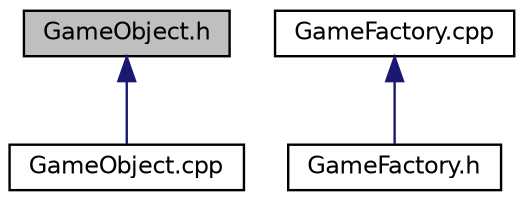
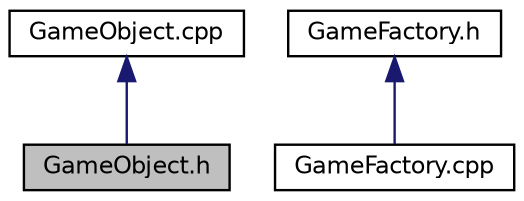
(127, 113) -> (127, 113)
(395, 113) -> (395, 113)
